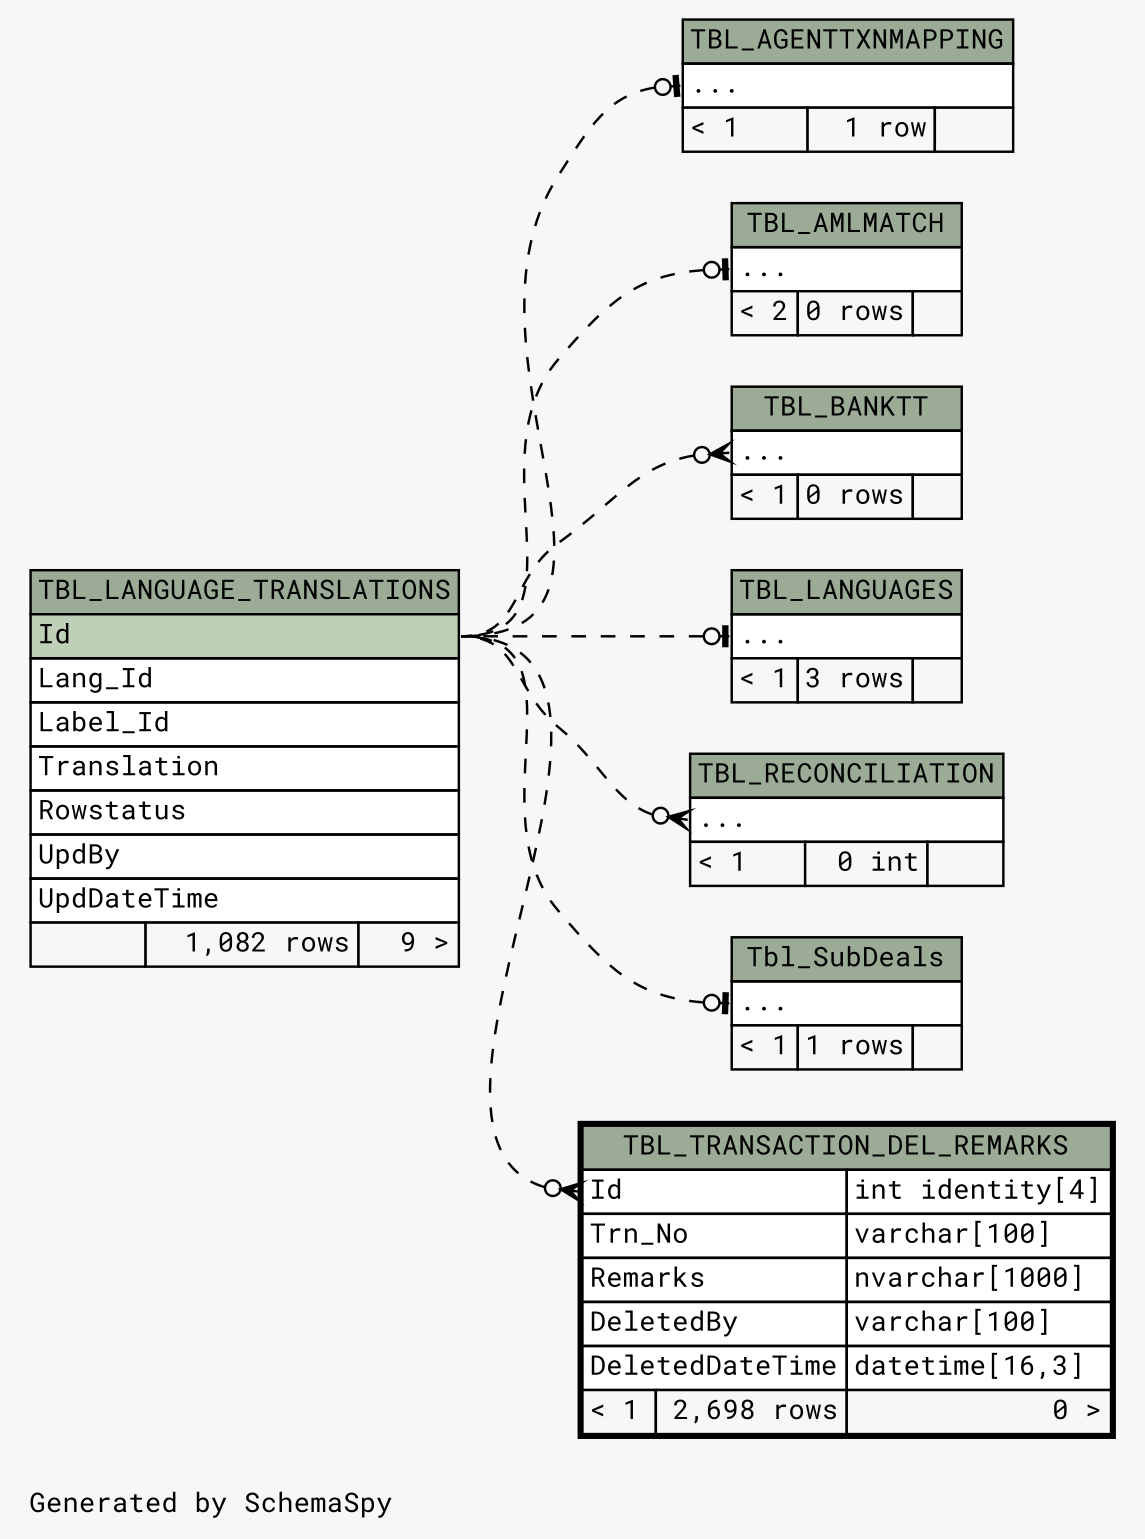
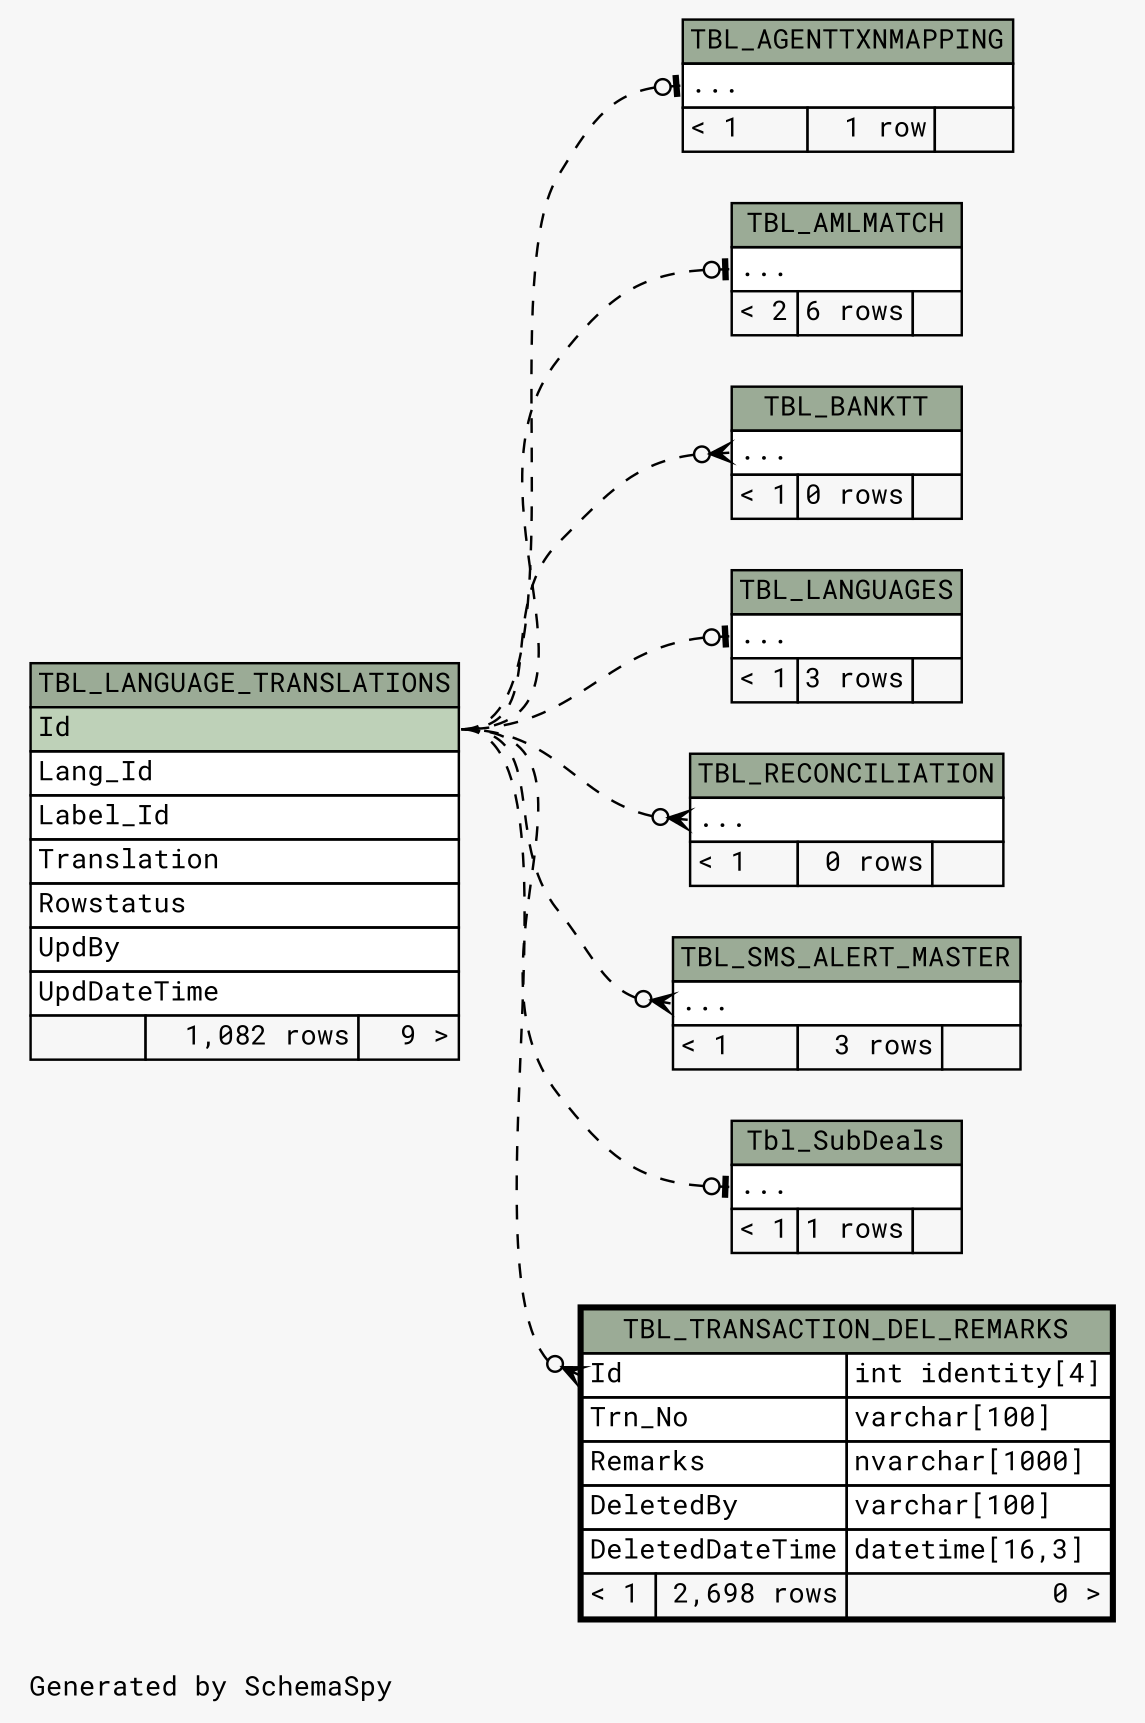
(855, 312) -> (855, 312)
(879, 863) -> (875, 863)
none -> (847, 1003)
